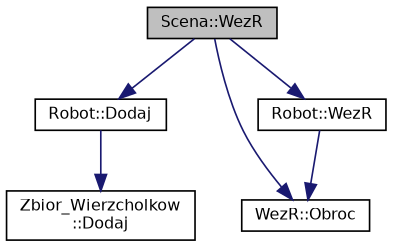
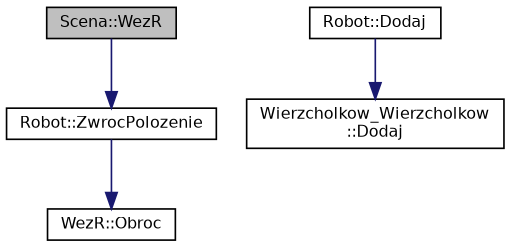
(163, 64) -> none
(322, 115) -> (111, 124)
(237, 118) -> none
(101, 216) -> (375, 124)
